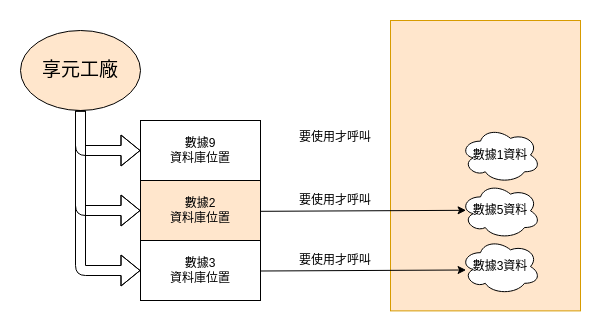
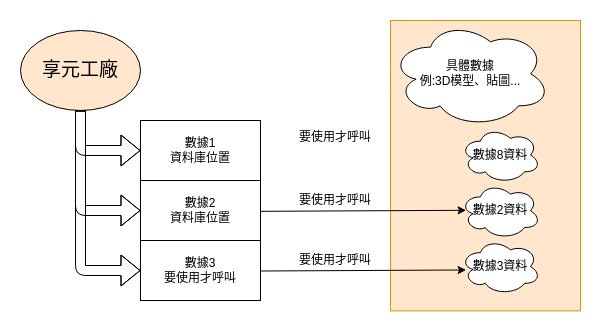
none -> (471, 74)
(201, 151) -> (201, 151)
(501, 156) -> (501, 156)
(201, 211) -> (201, 211)
(501, 211) -> (501, 211)
(201, 271) -> (201, 271)
